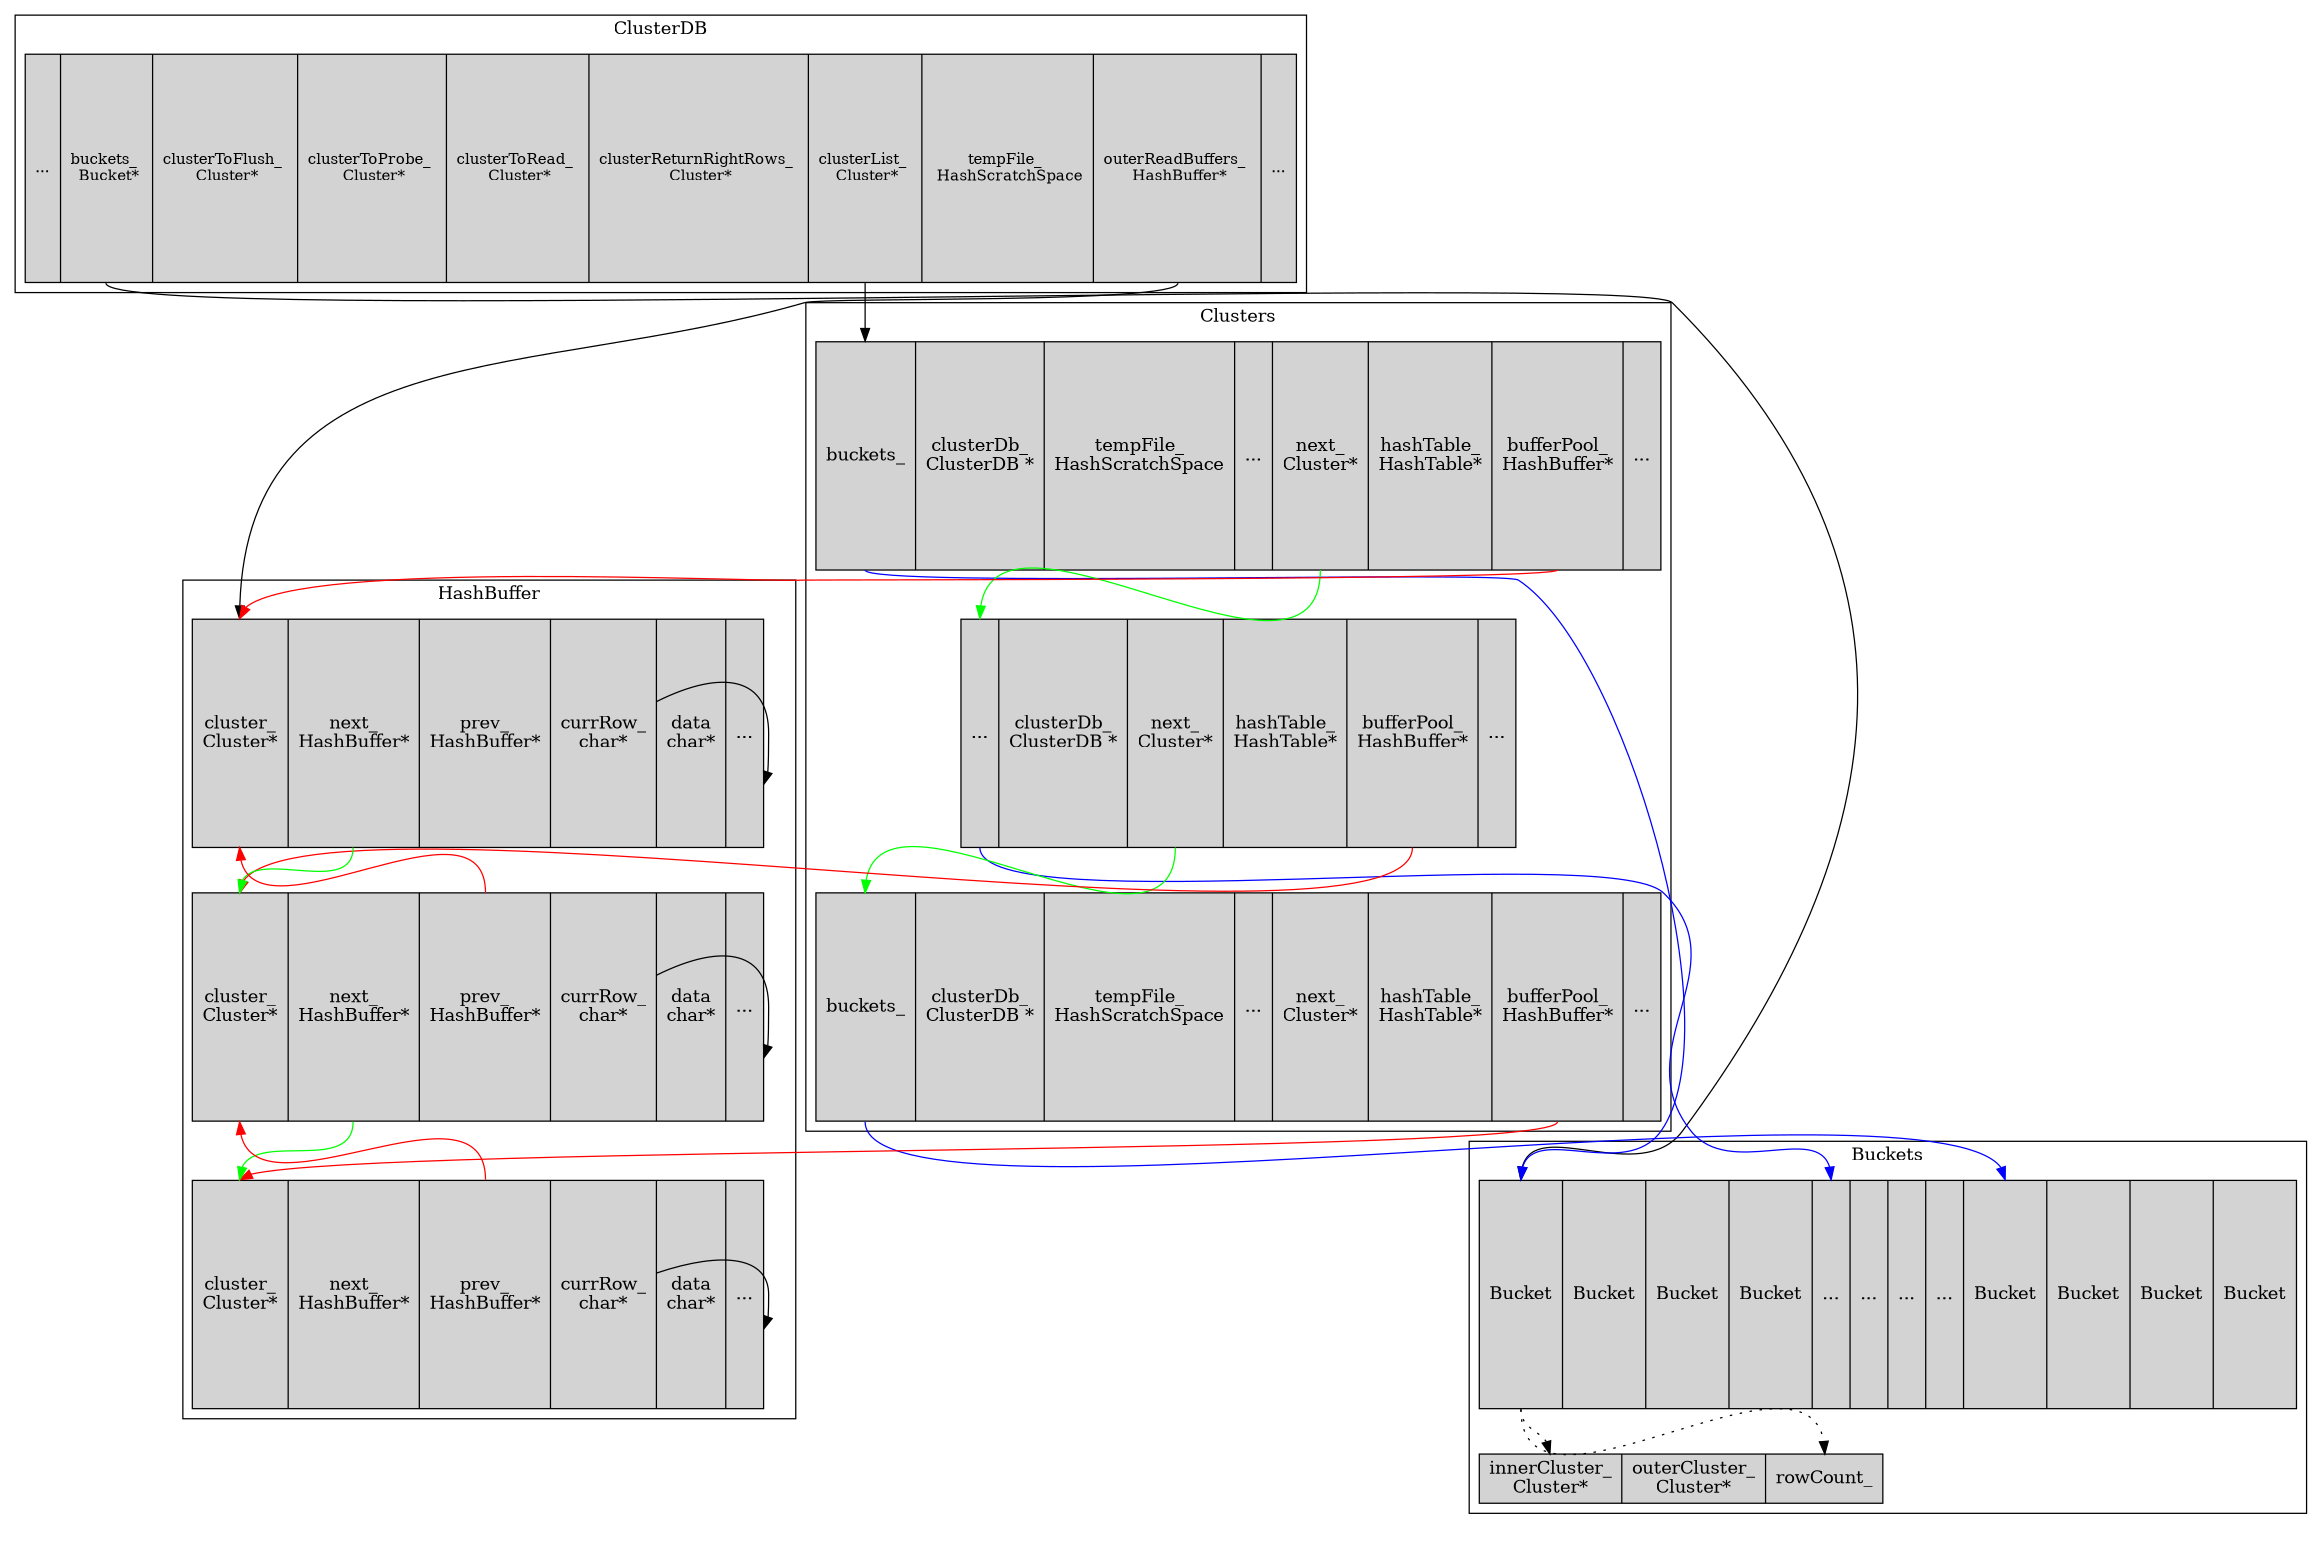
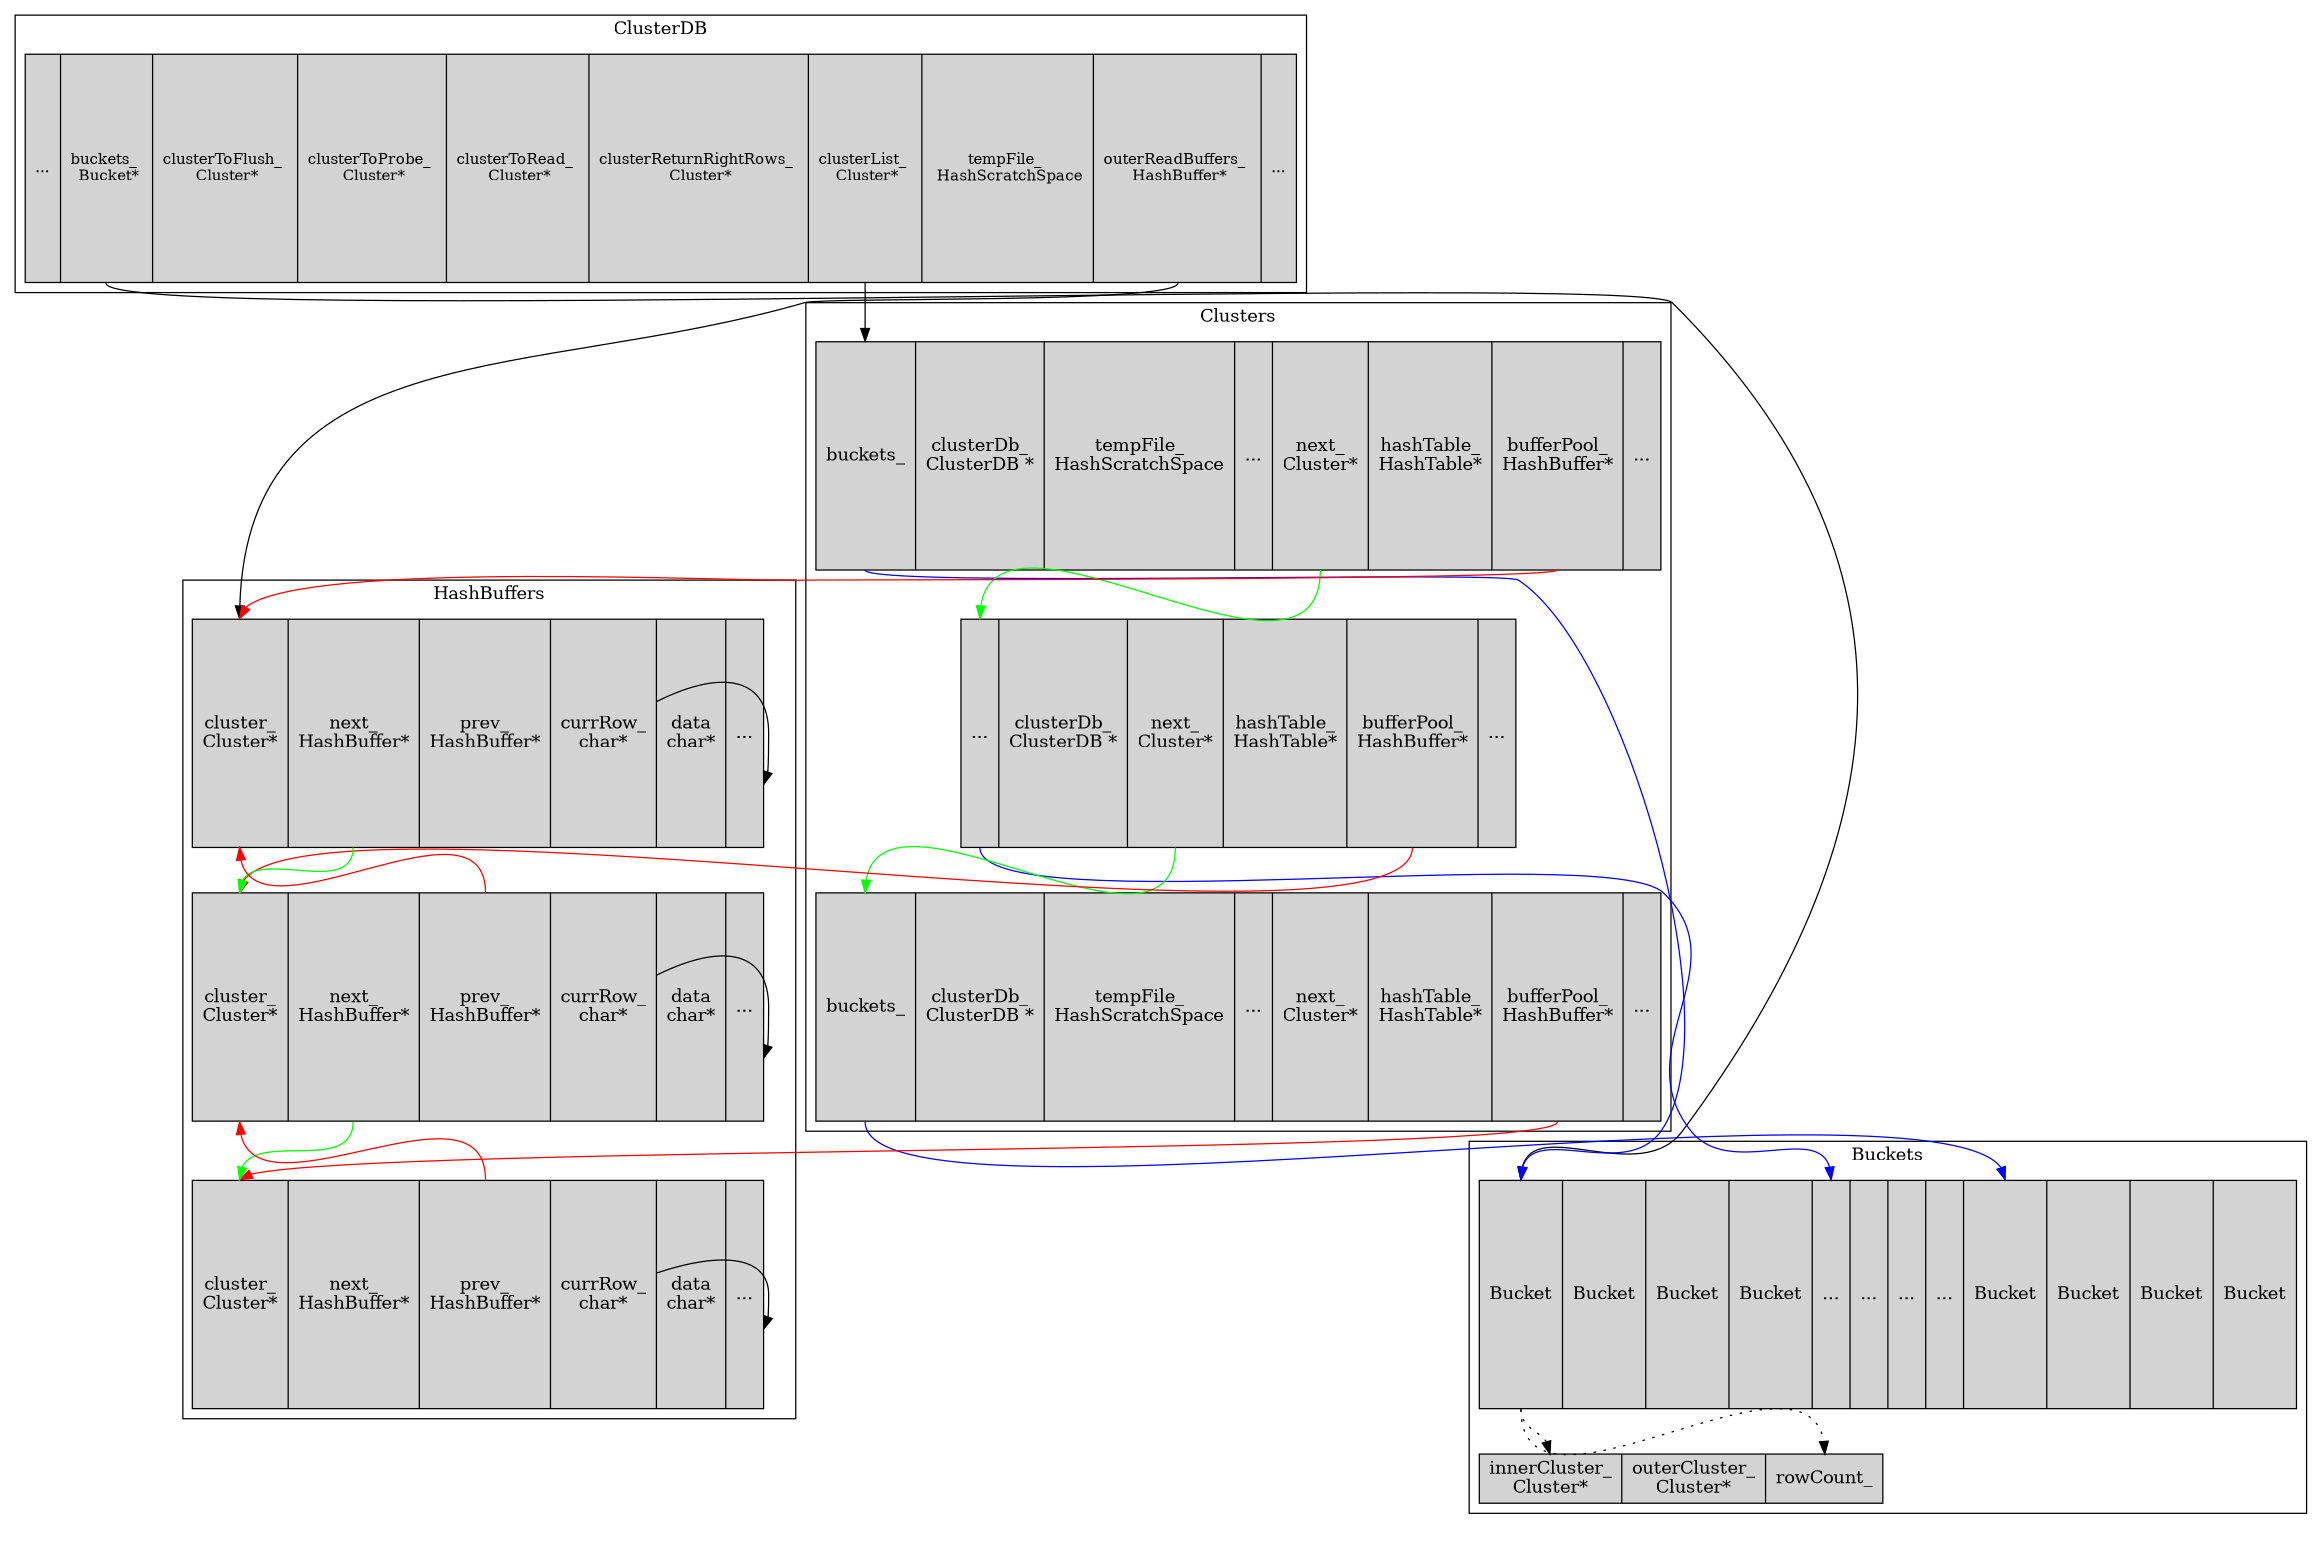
(489, 595) -> (489, 595)
